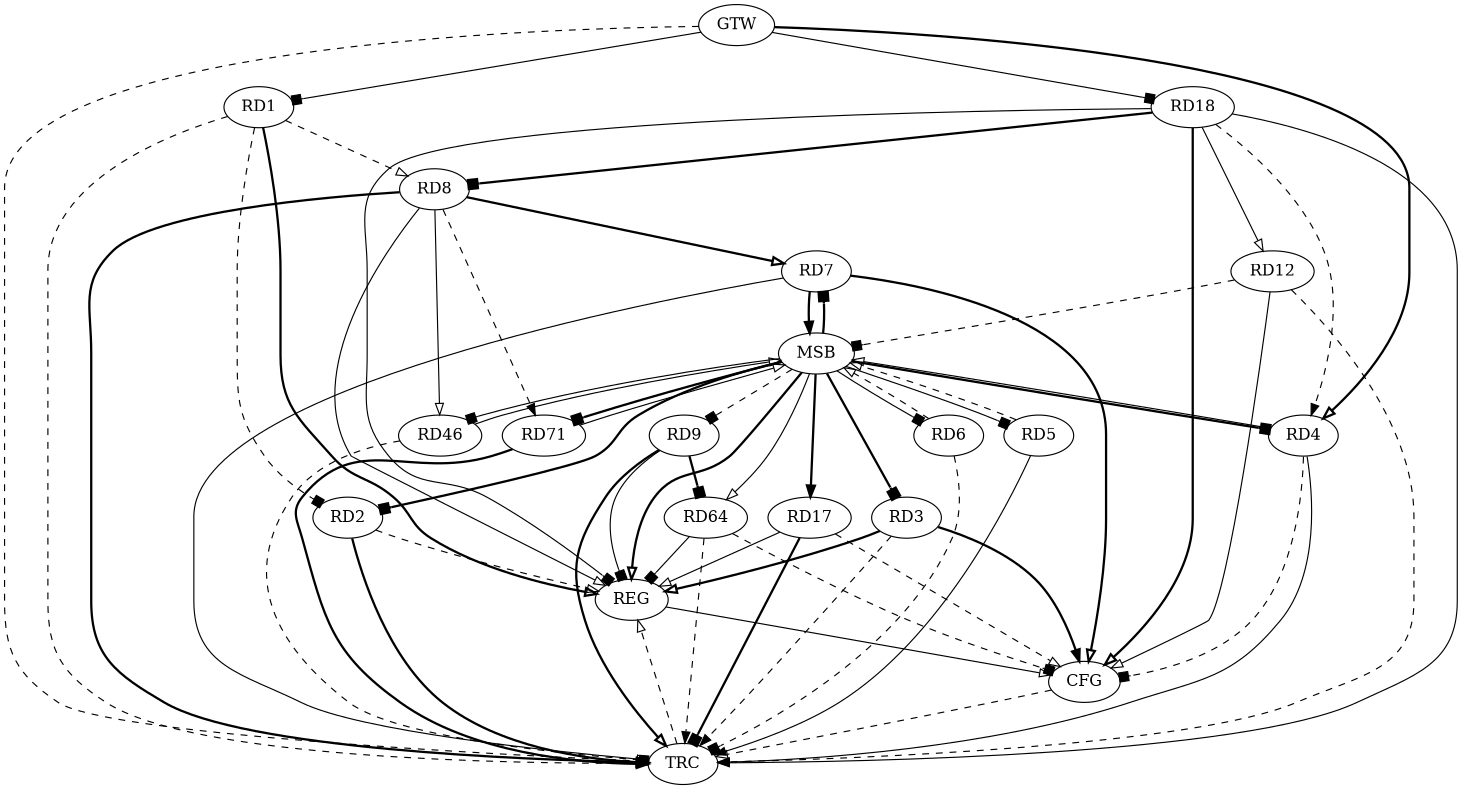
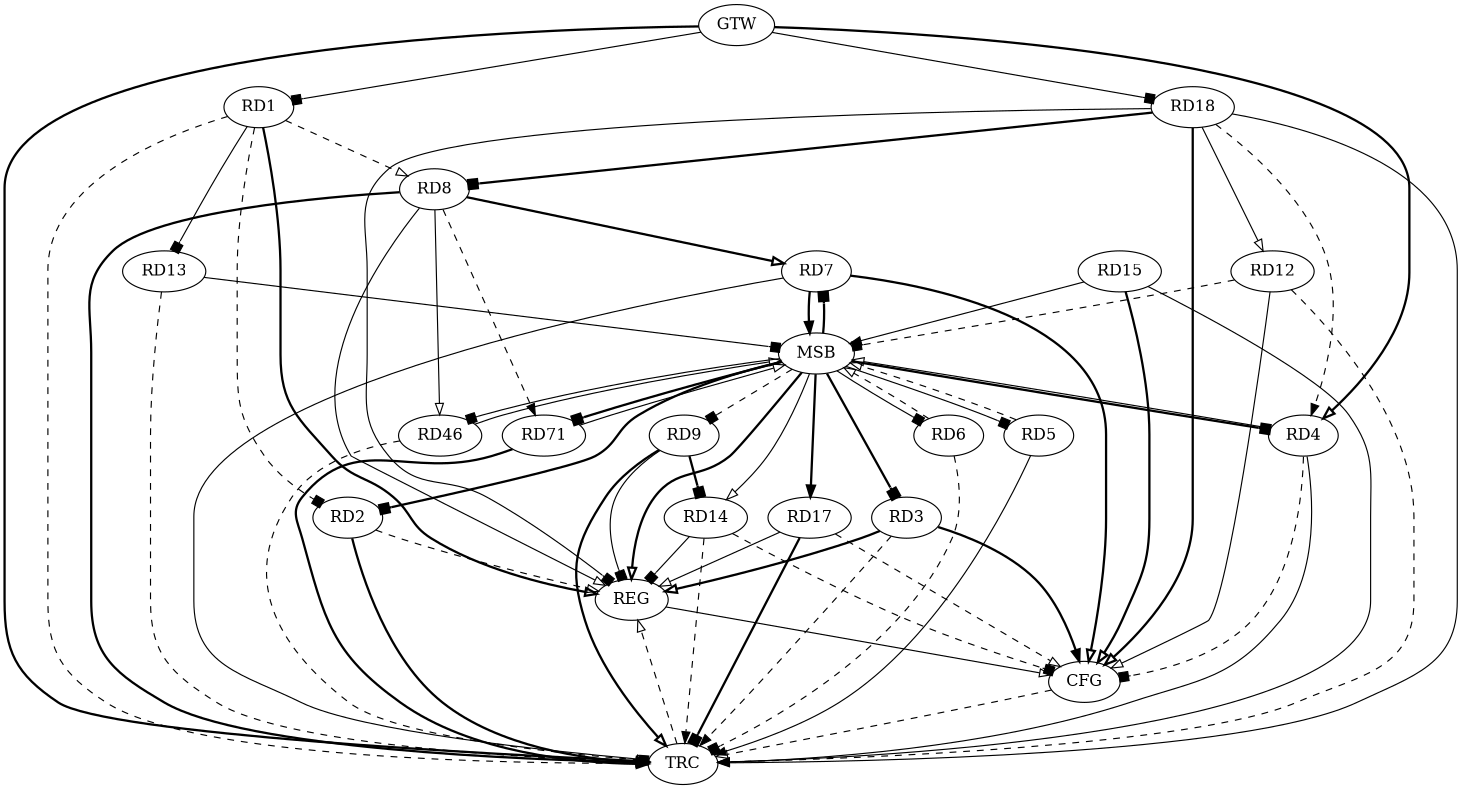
none -> (164, 271)
none -> (1120, 271)
(5, 376) -> (5, 376)
(706, 518) -> (706, 518)
